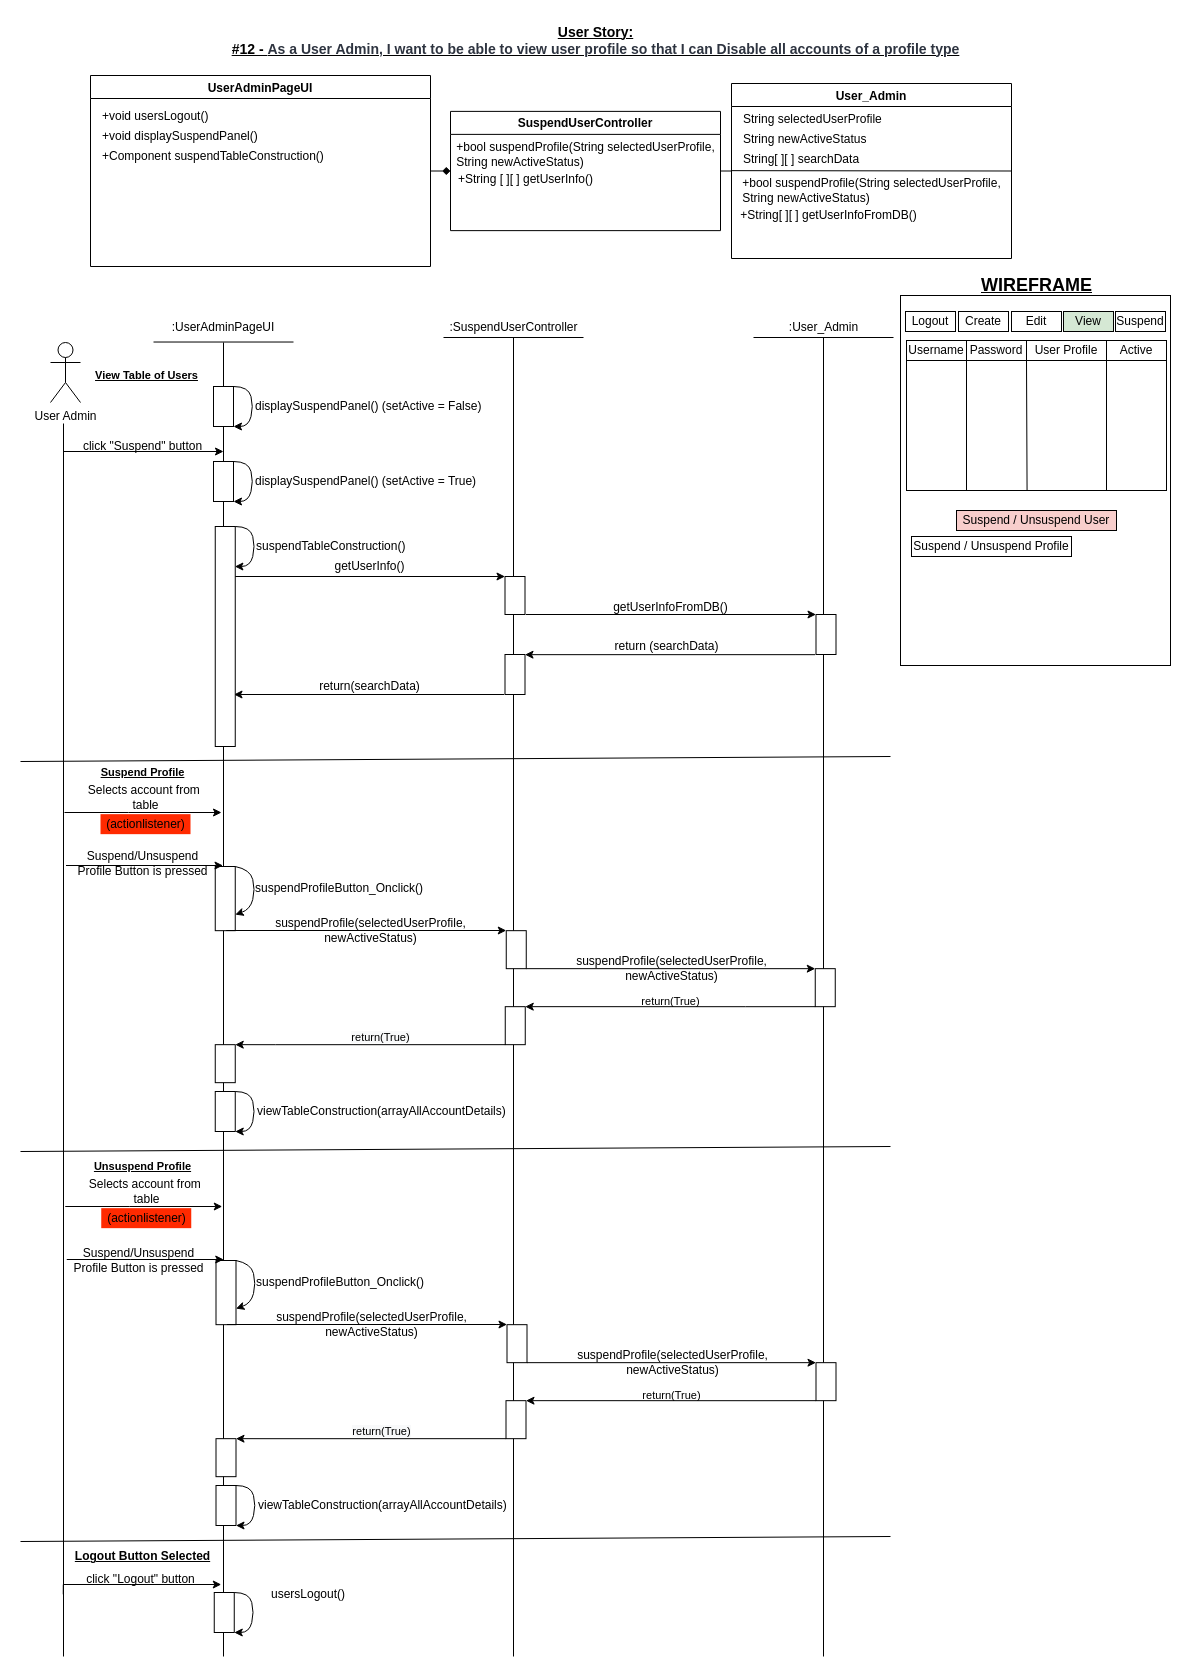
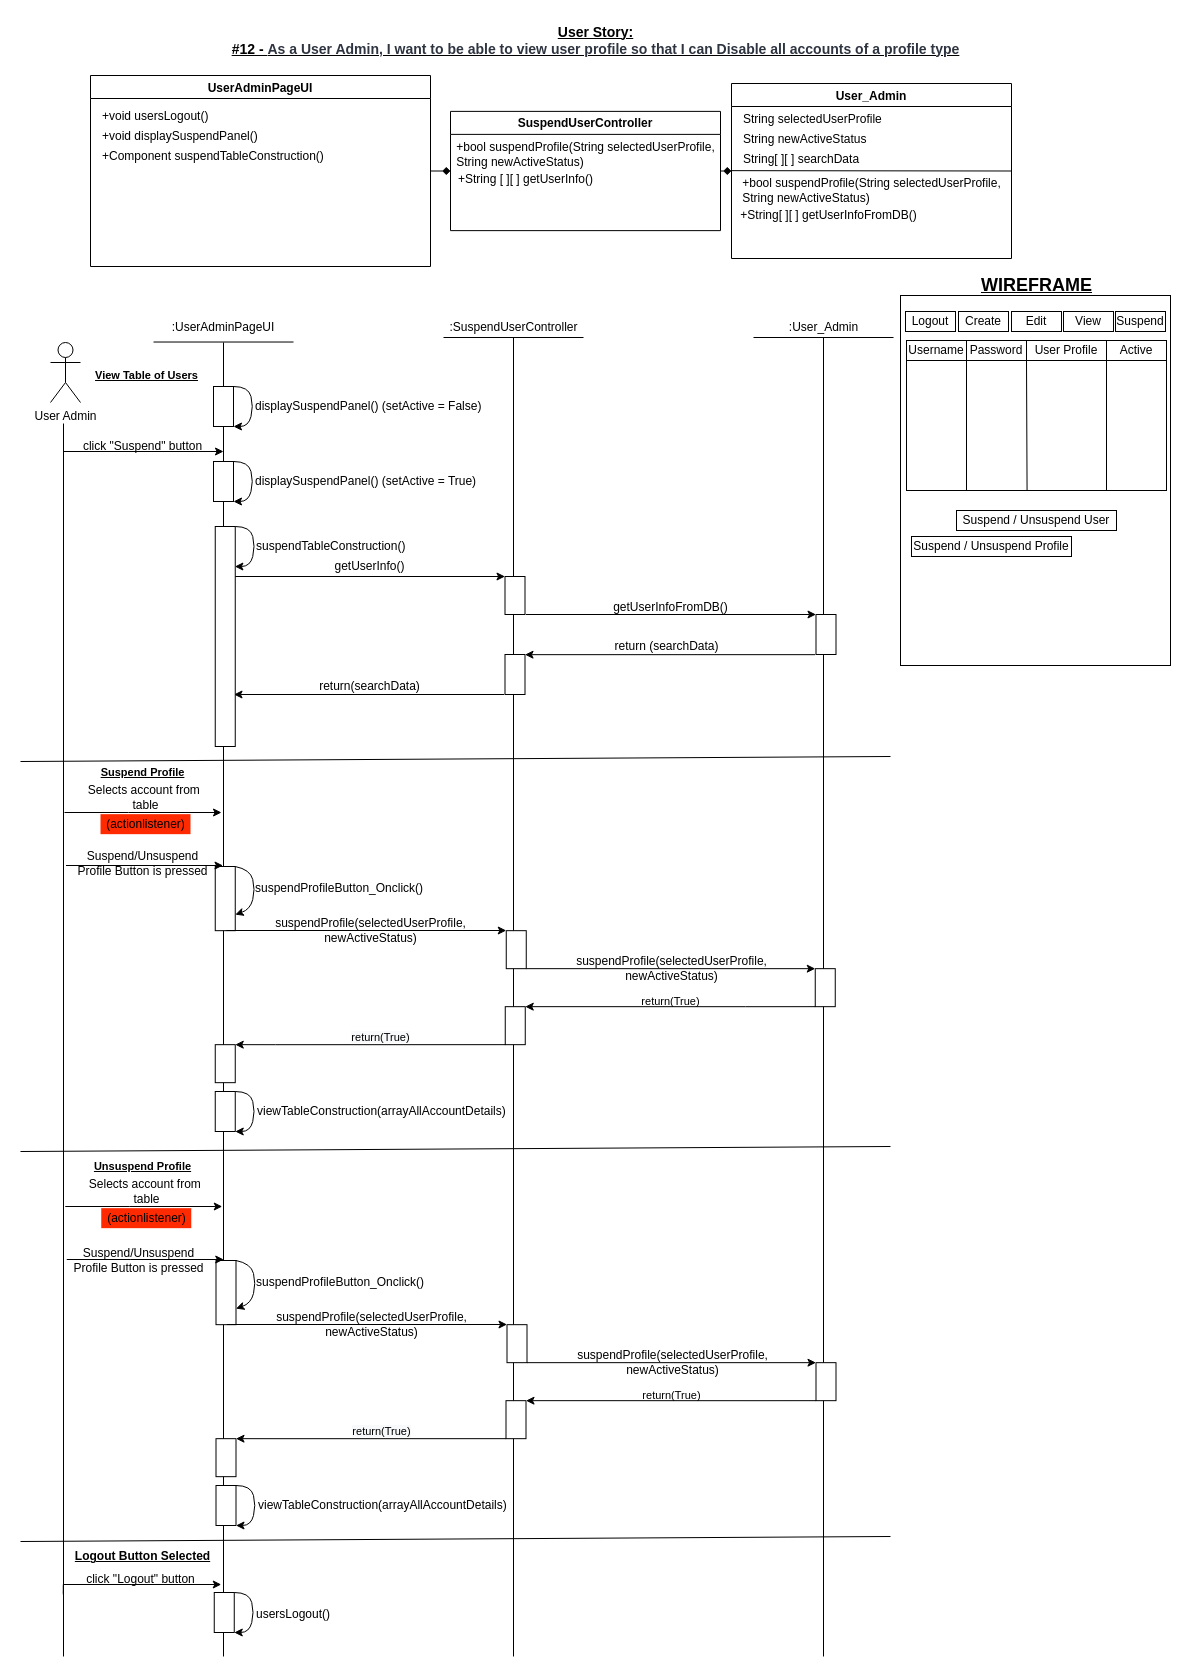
(726, 171) -> (723, 171)
(1089, 322) -> (1089, 322)
(1037, 521) -> (1037, 521)
(314, 1594) -> (299, 1614)
